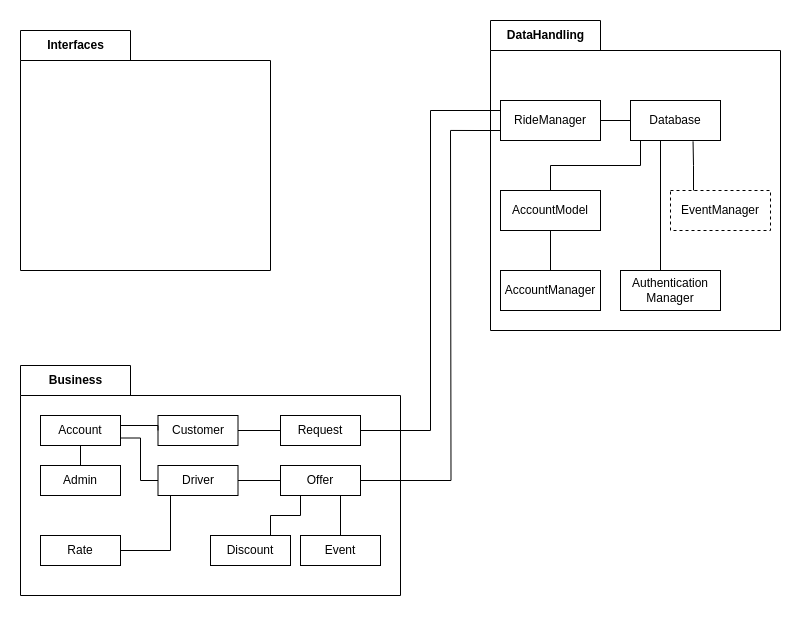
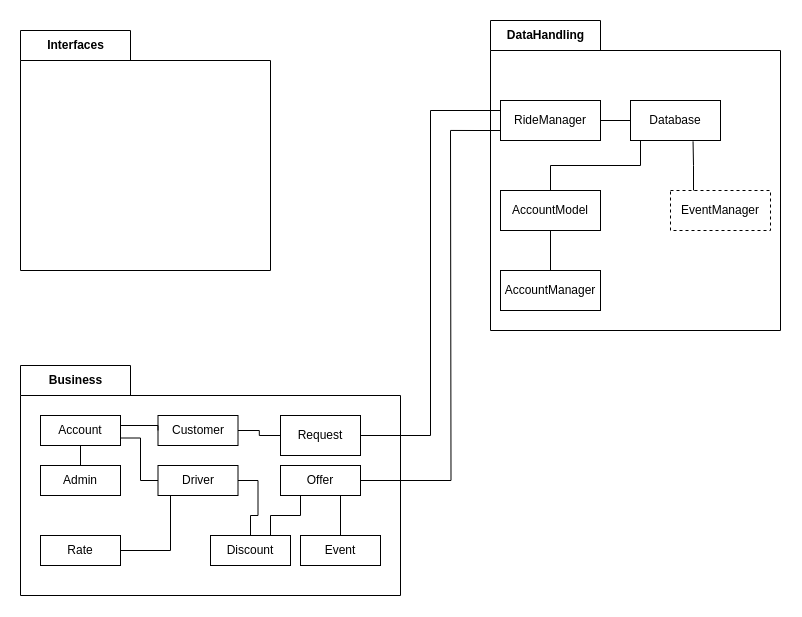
(661, 223) -> none
(671, 291) -> none
(321, 431) -> (321, 436)
(268, 481) -> (258, 511)
